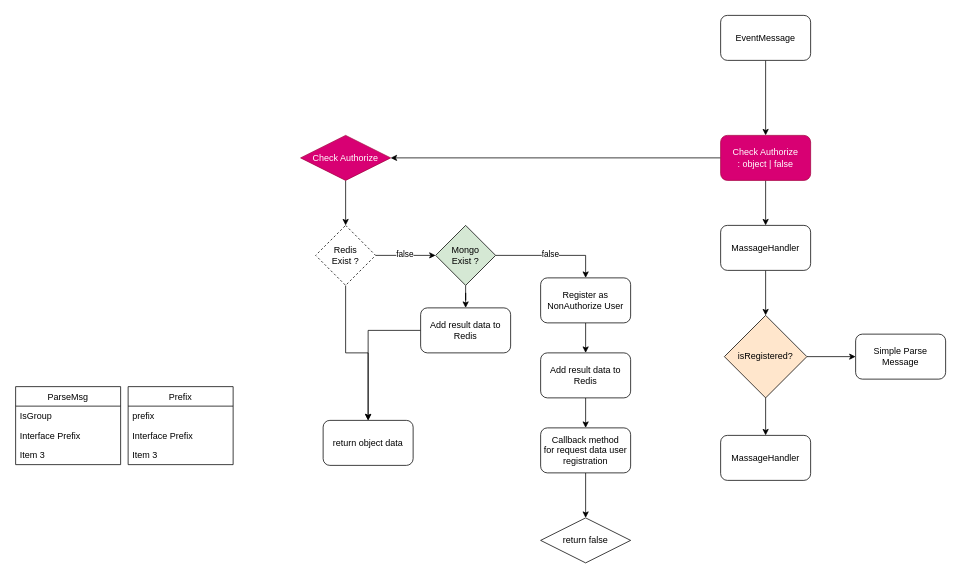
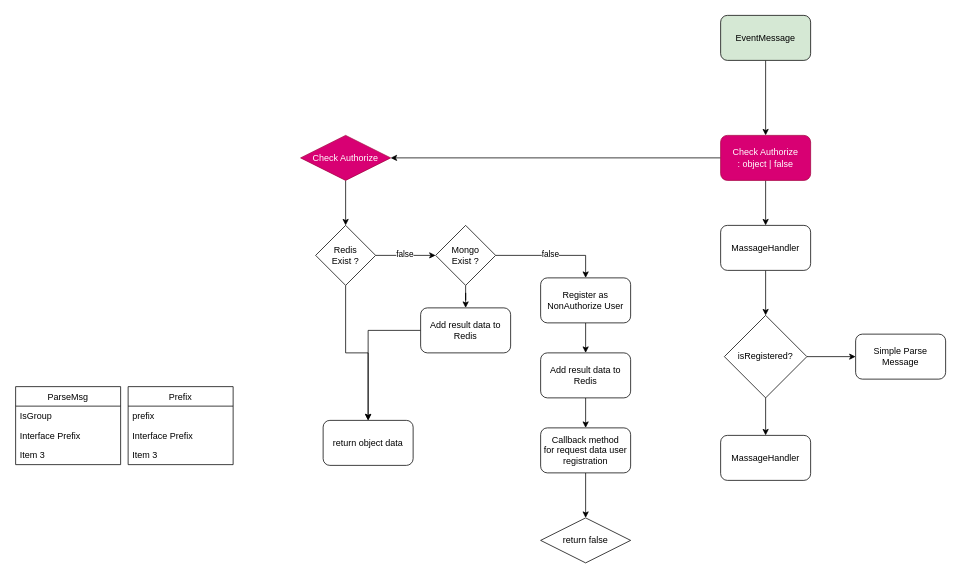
(765, 38) -> (765, 38)
(345, 255) -> (345, 255)
(465, 255) -> (465, 255)
(765, 357) -> (765, 357)
